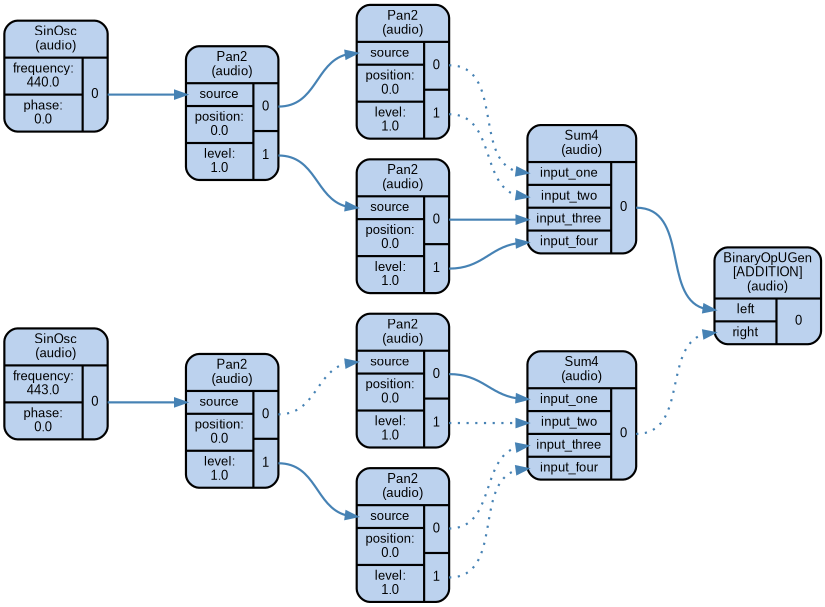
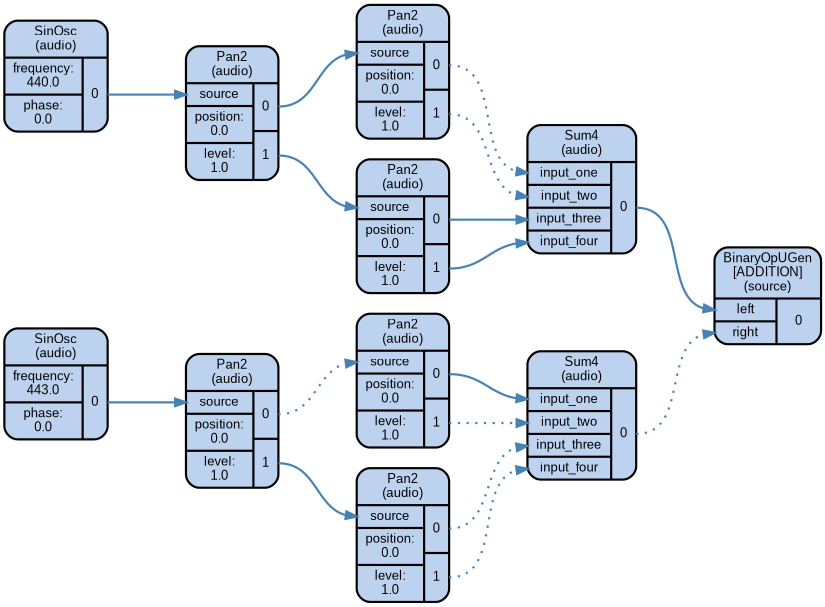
(768, 287) -> (768, 287)
